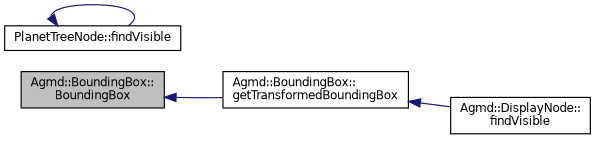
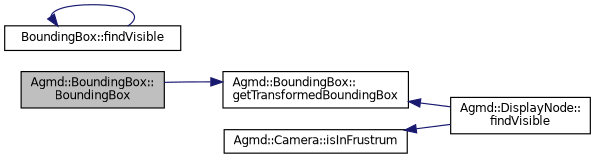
(93, 38) -> (93, 38)
(199, 98) -> (187, 82)
none -> (316, 141)
